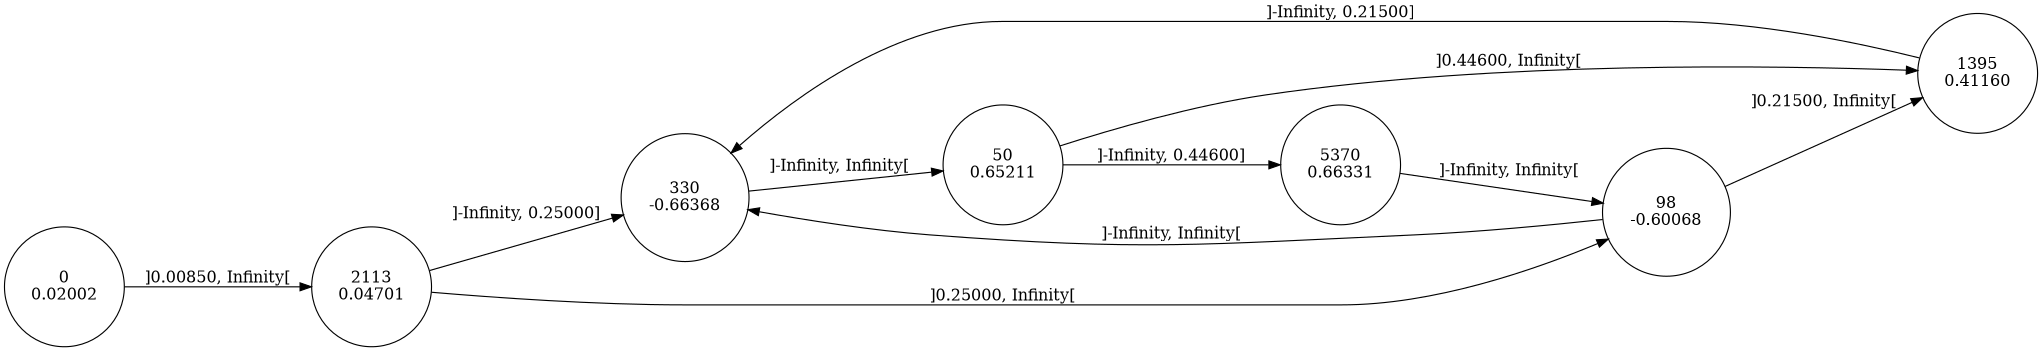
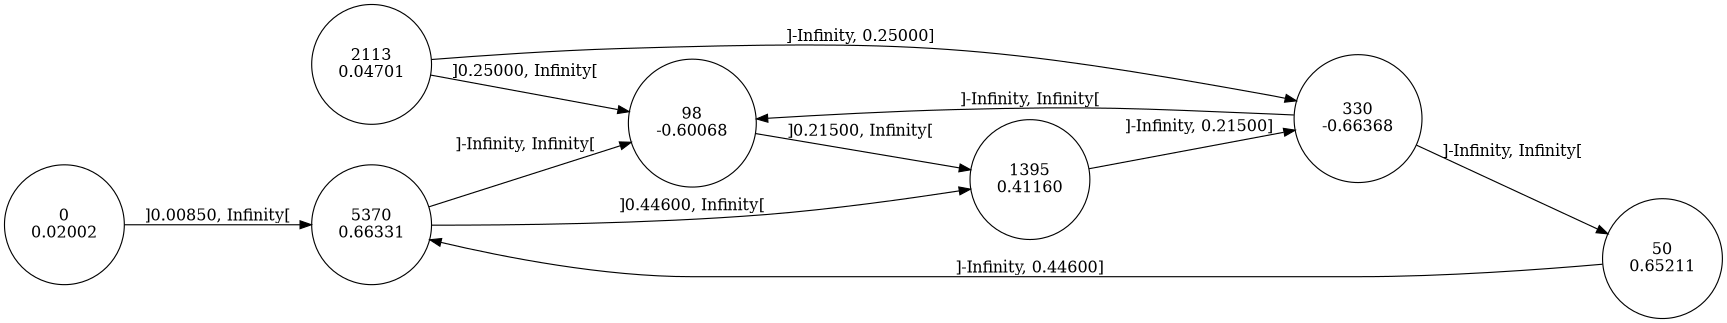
(1479, 74) -> (696, 219)
(1180, 244) -> (1031, 108)
(212, 287) -> (212, 225)
